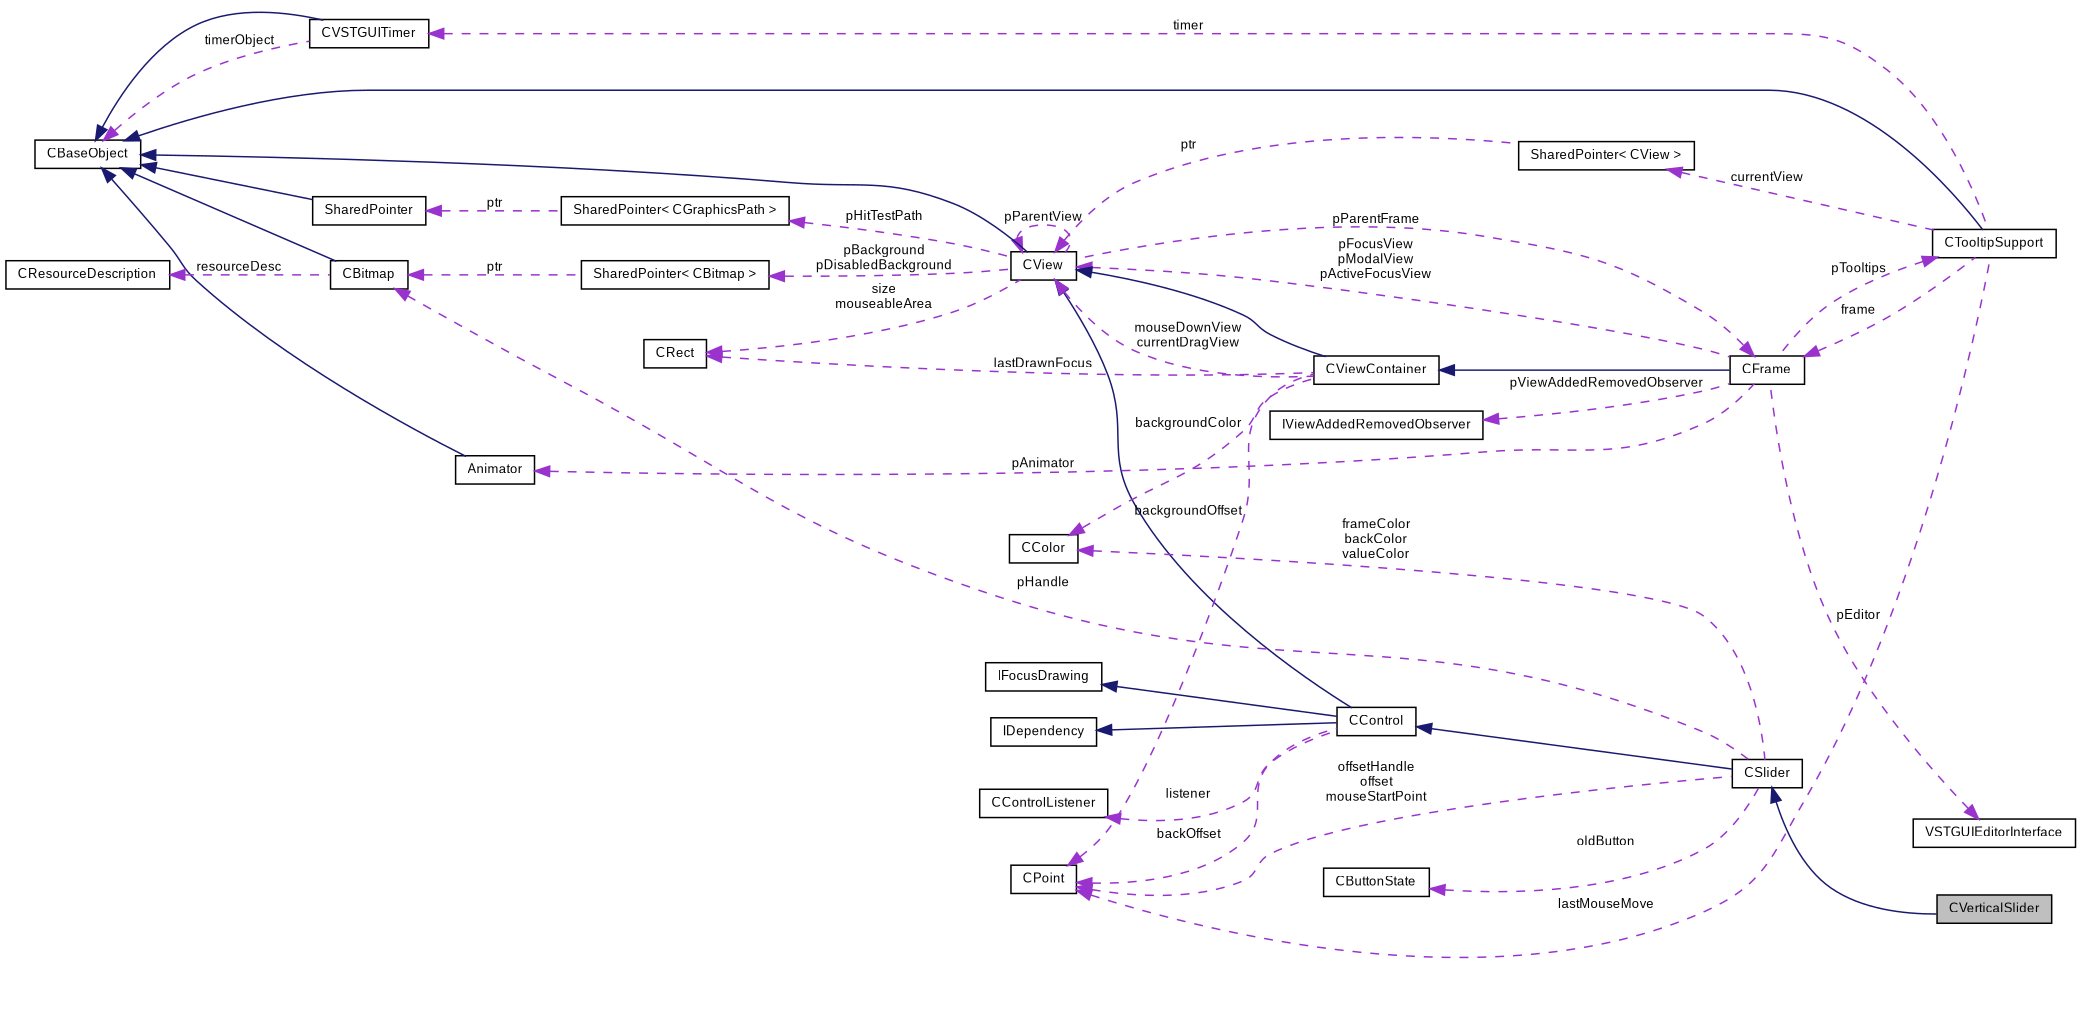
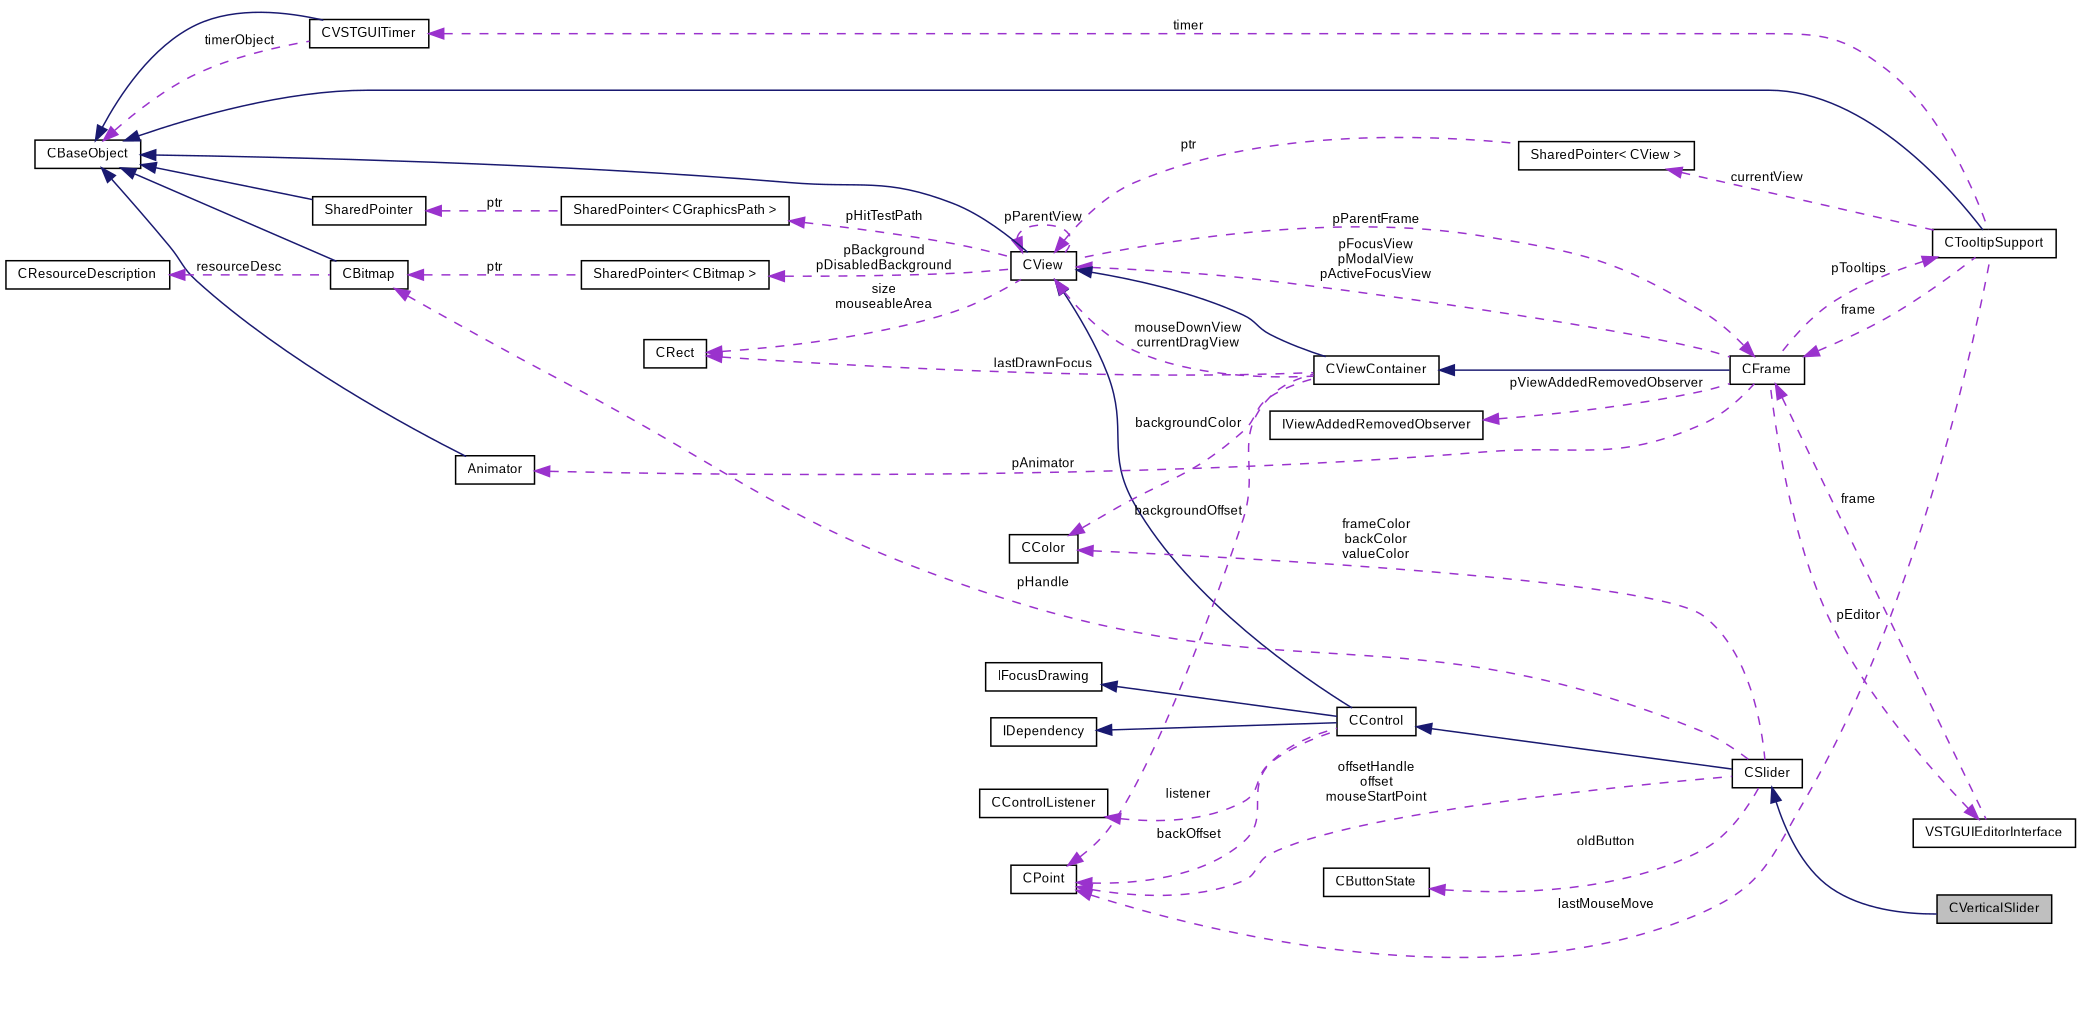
none -> (1879, 598)
